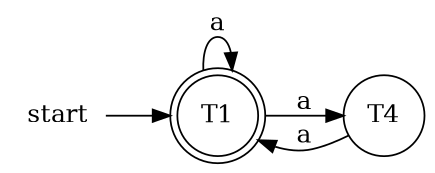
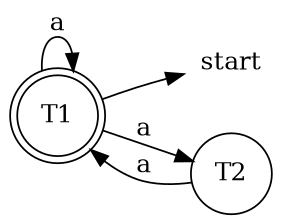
(129, 116) -> (134, 88)
(384, 116) -> (231, 174)
